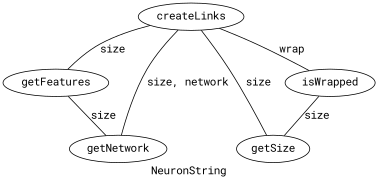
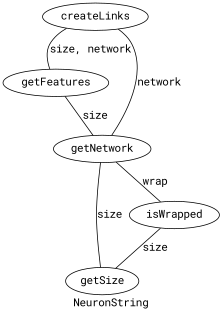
(265, 48) -> (138, 182)
(113, 50) -> (91, 50)
(237, 81) -> (96, 215)
(188, 83) -> (159, 83)
